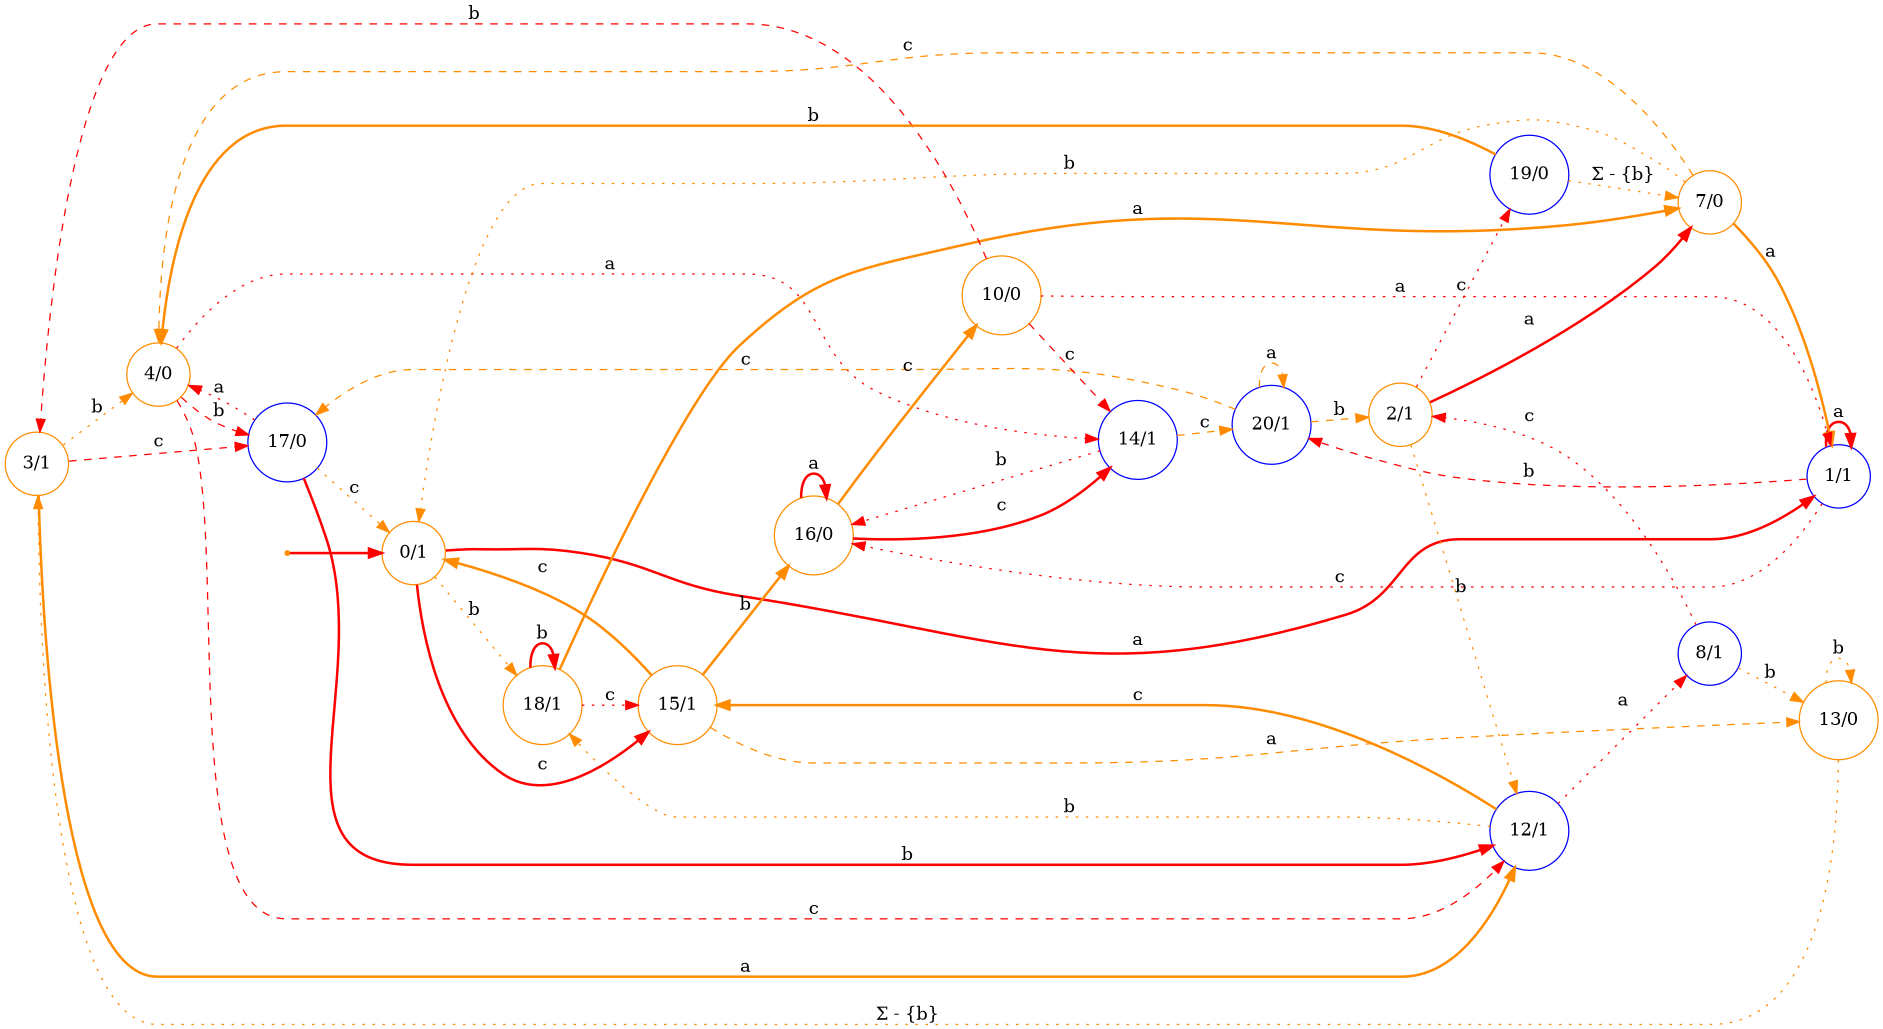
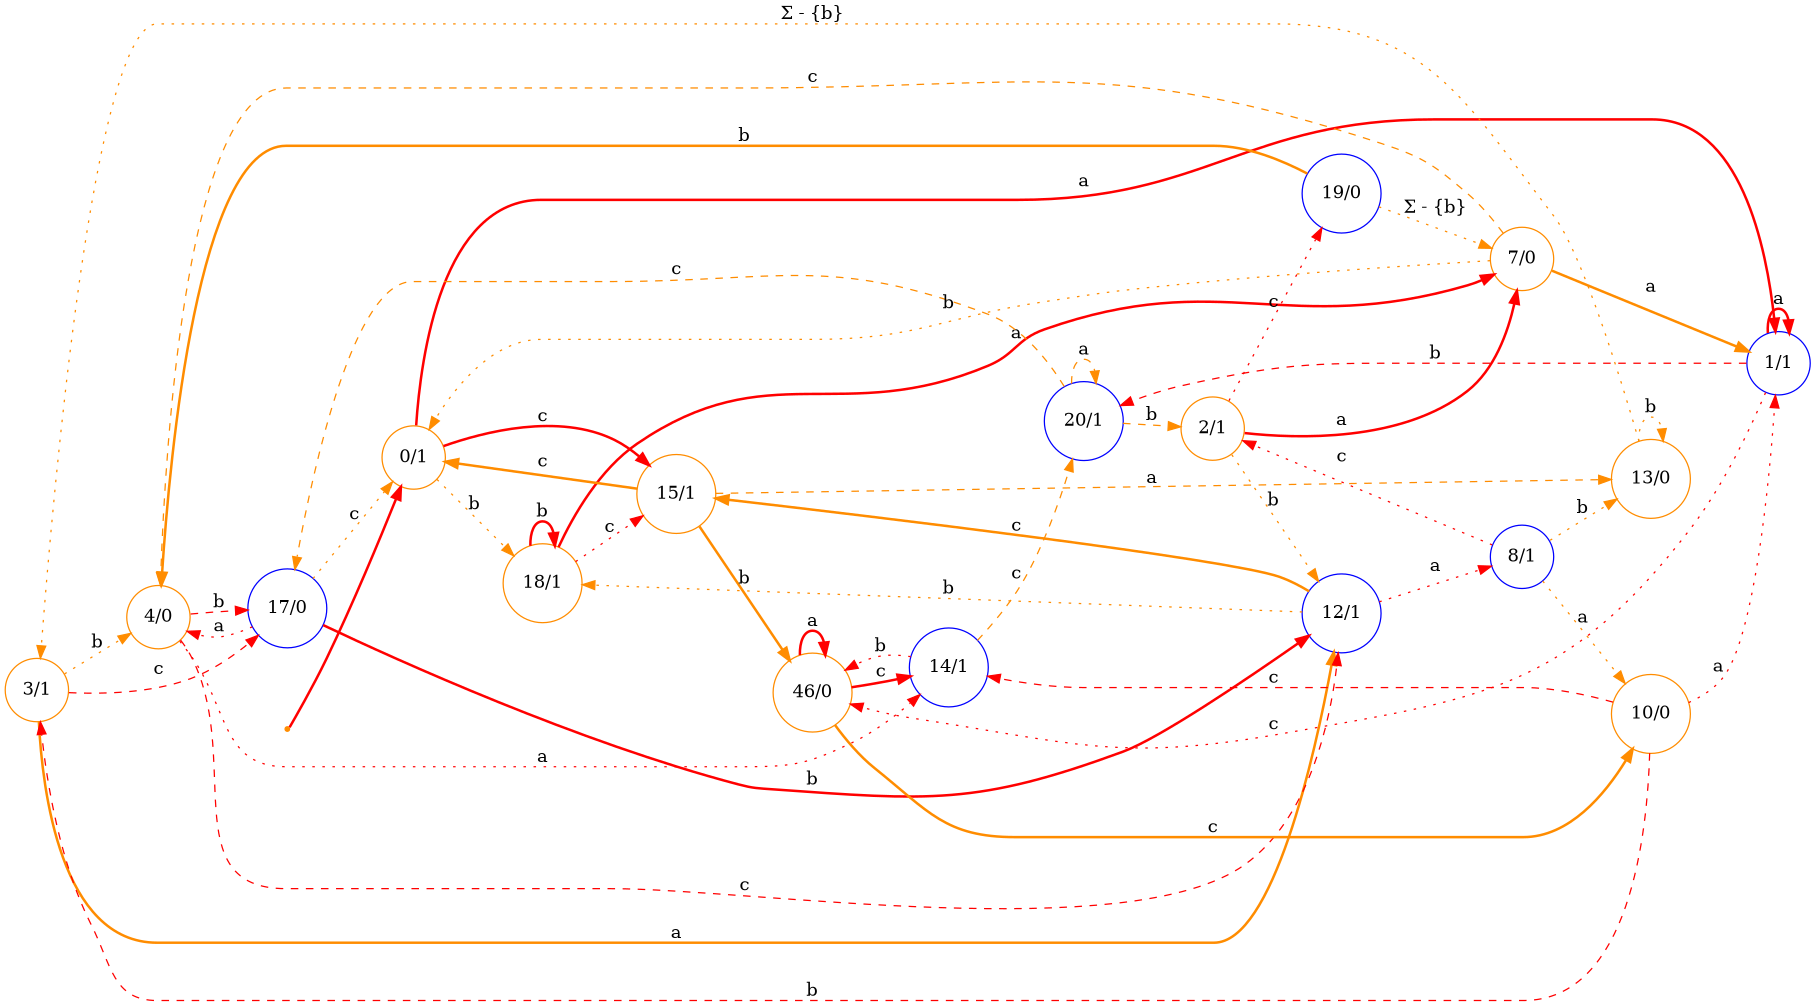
(1005, 237) -> (995, 362)
(814, 535) -> (813, 693)
none -> (1580, 627)
